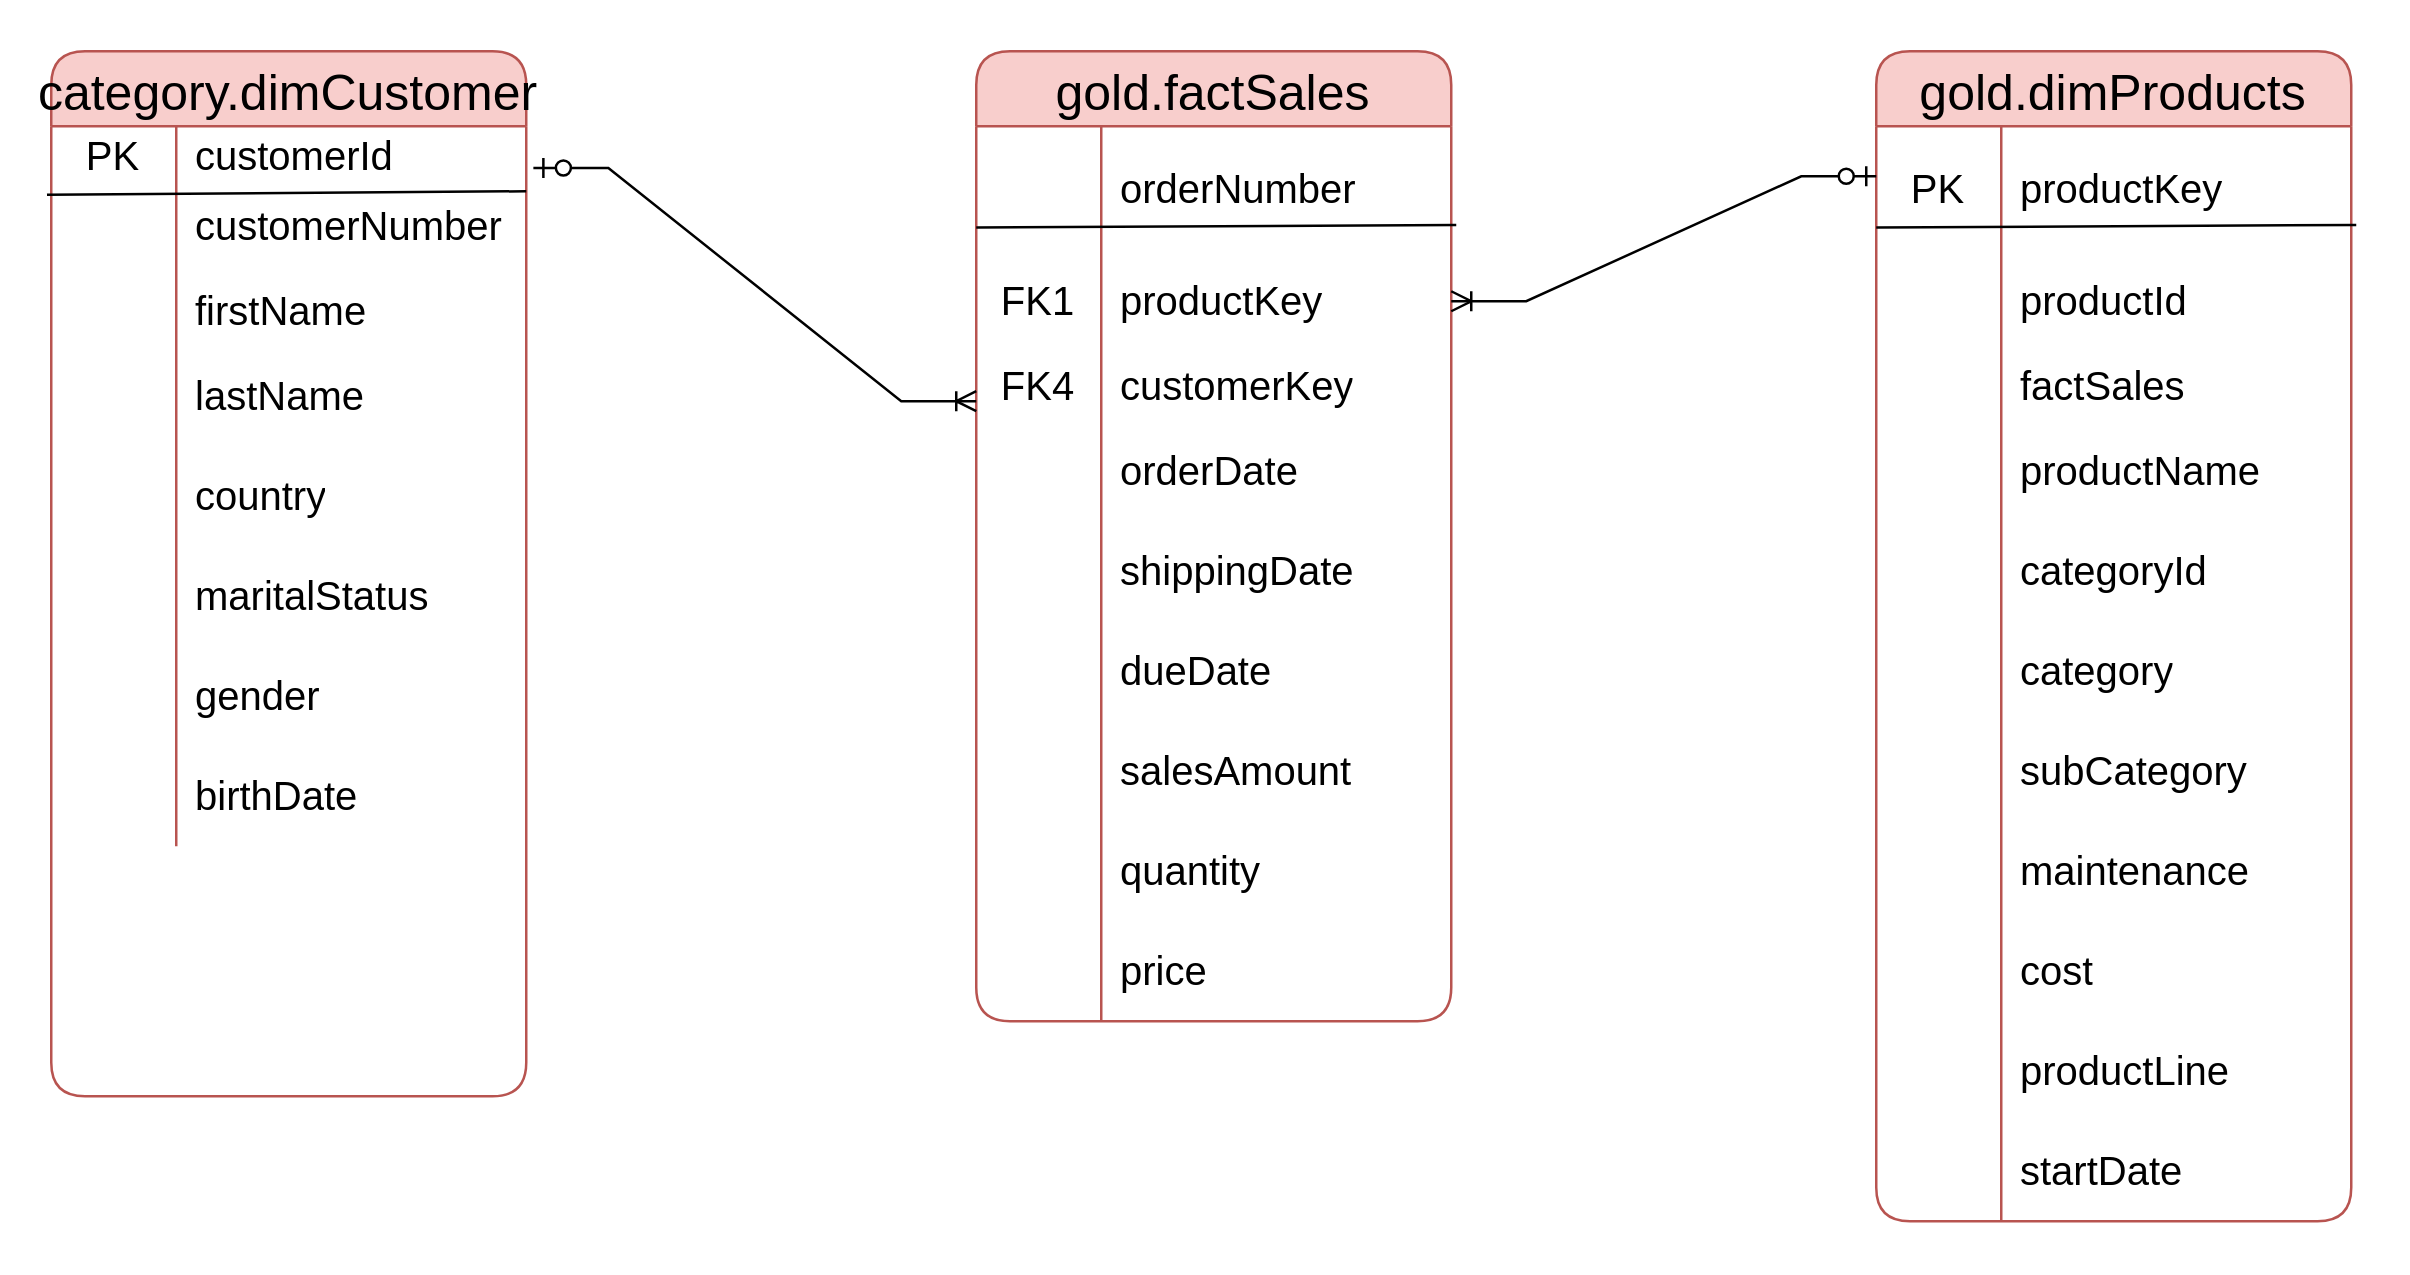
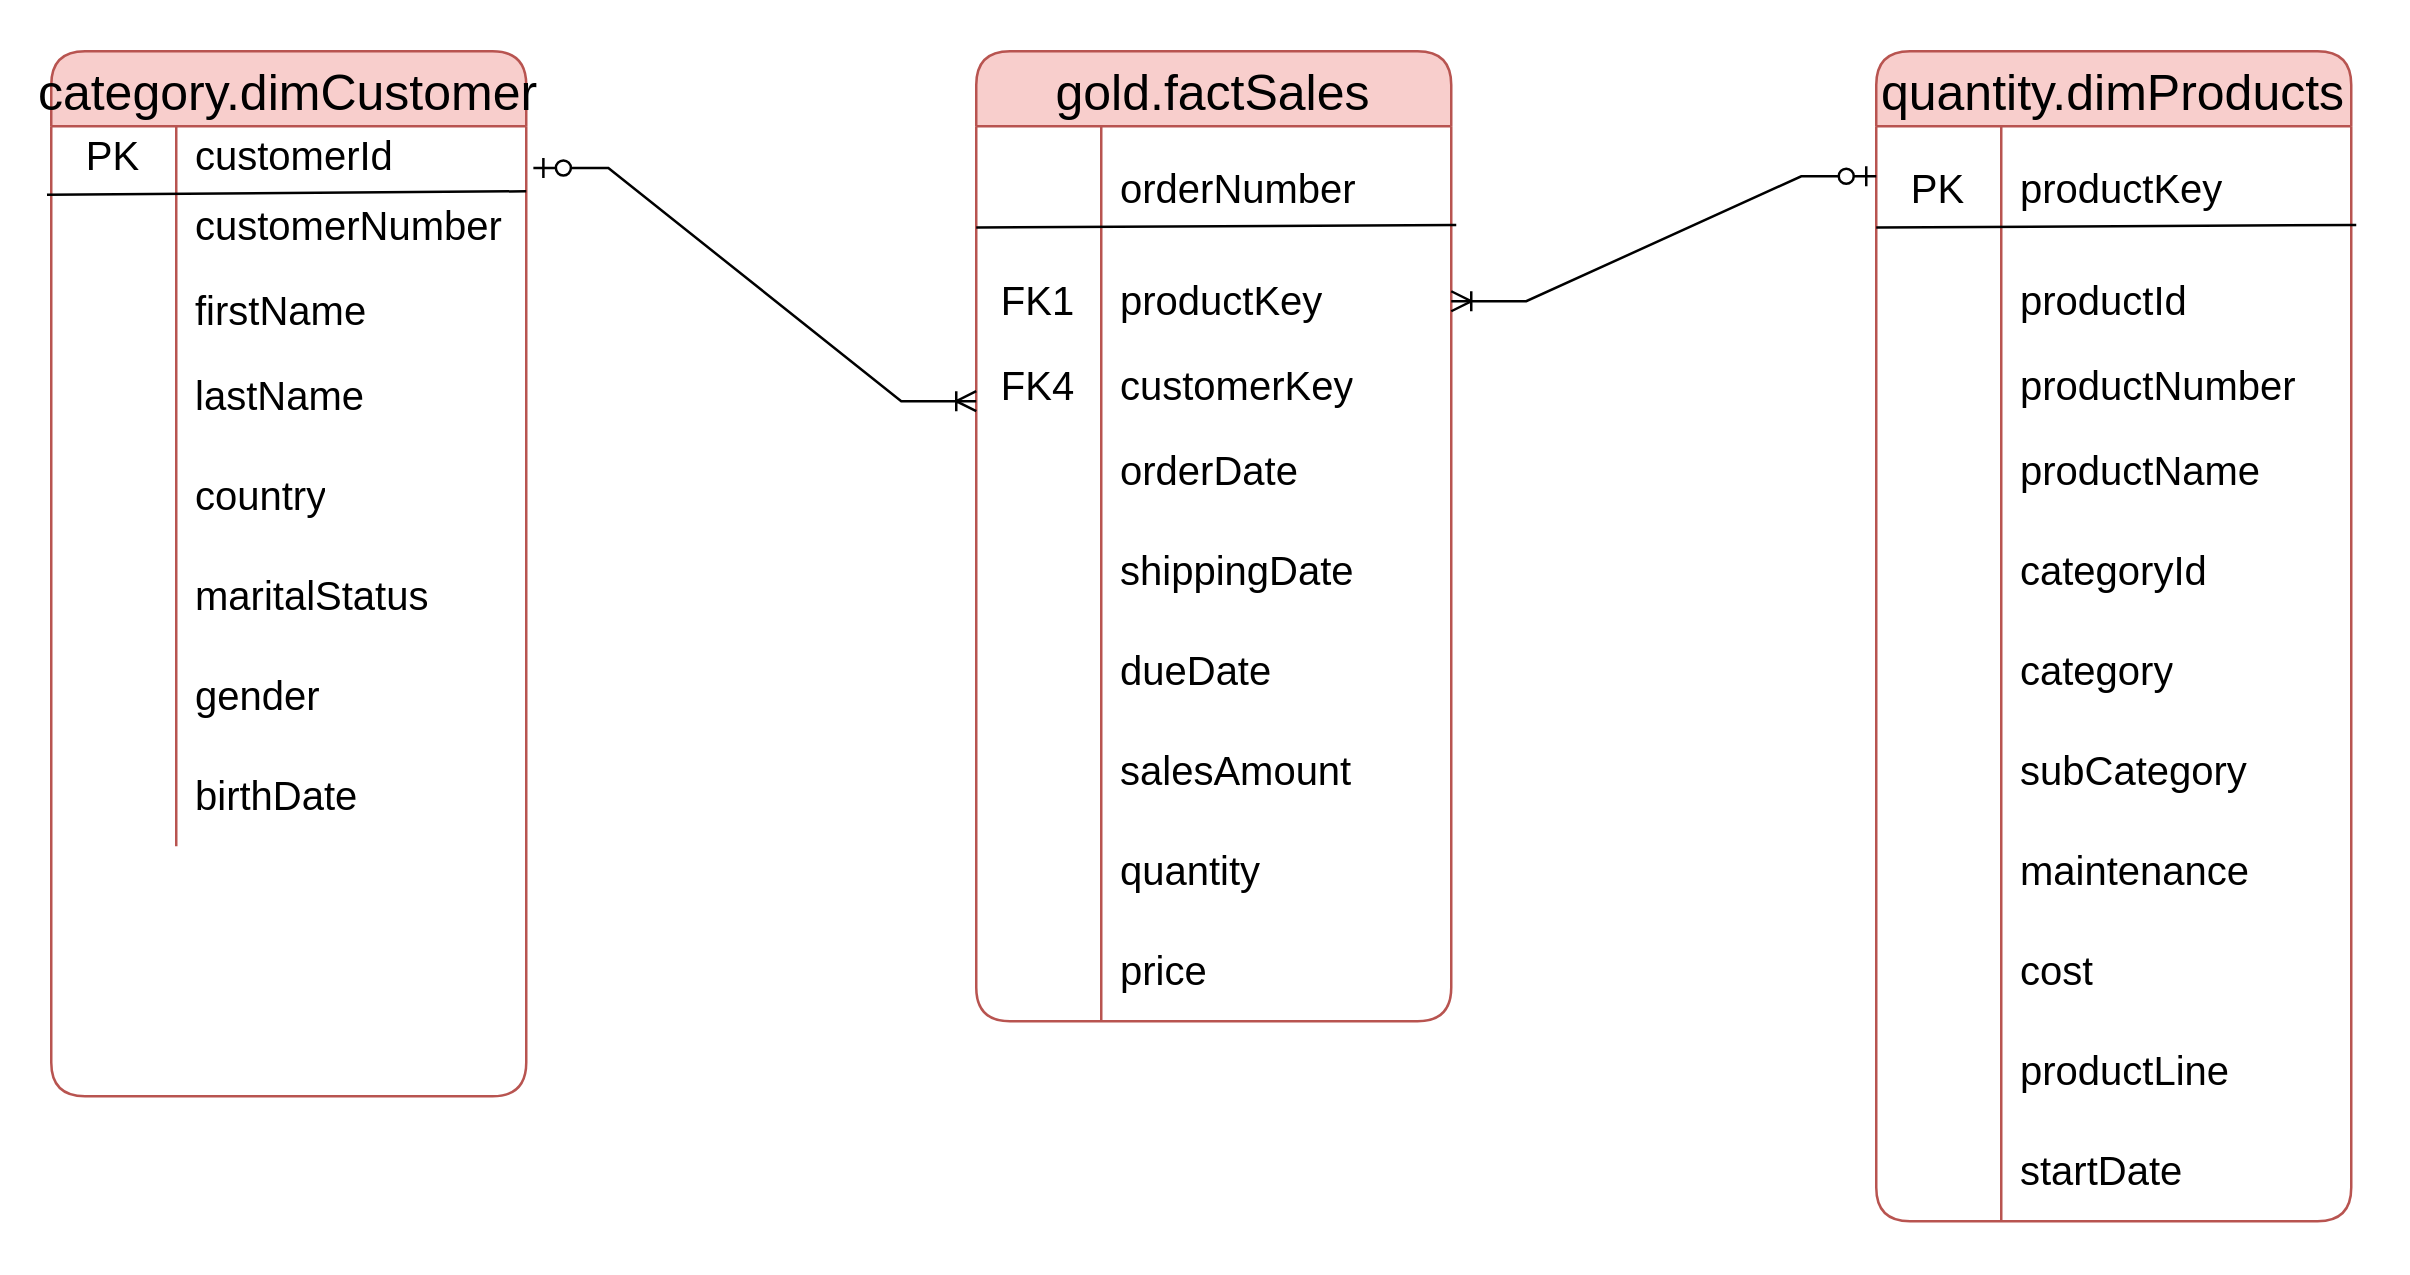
(2113, 93) -> (2113, 93)
(2117, 386) -> (2167, 386)
